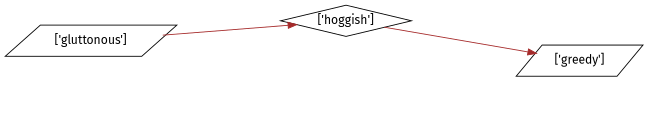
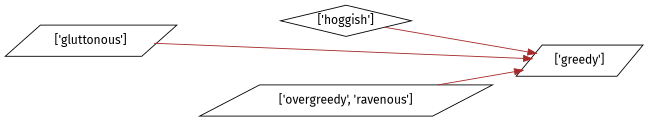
(225, 30) -> (339, 51)
none -> (346, 101)
